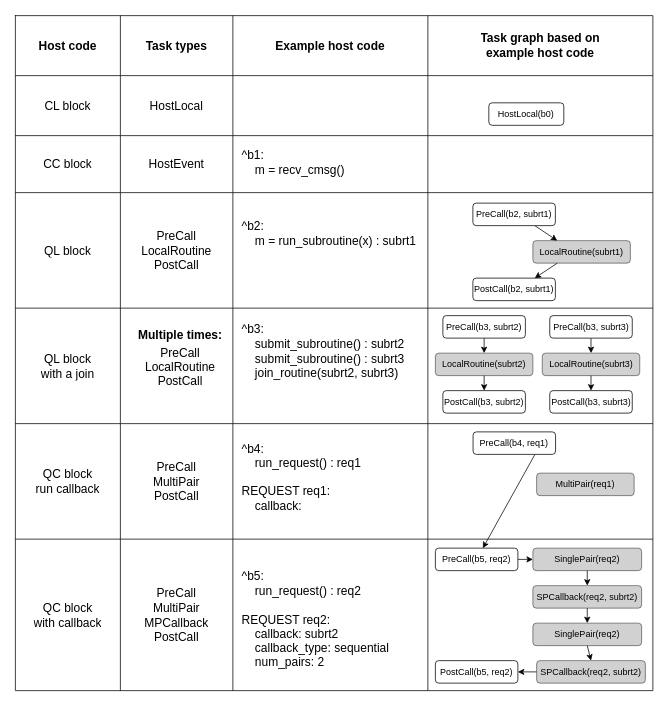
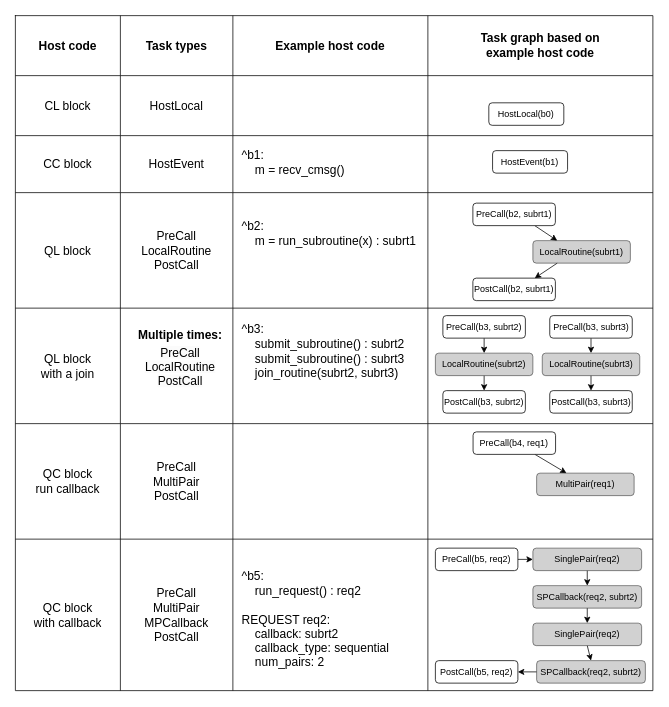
none -> (530, 162)
(331, 477) -> none
(510, 499) -> (548, 462)
